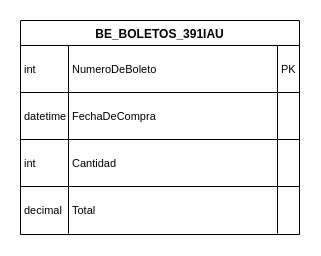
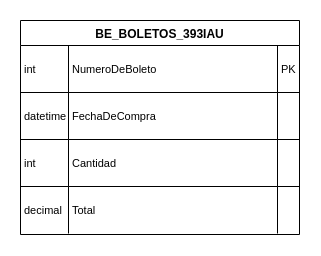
(160, 34) -> (160, 34)
